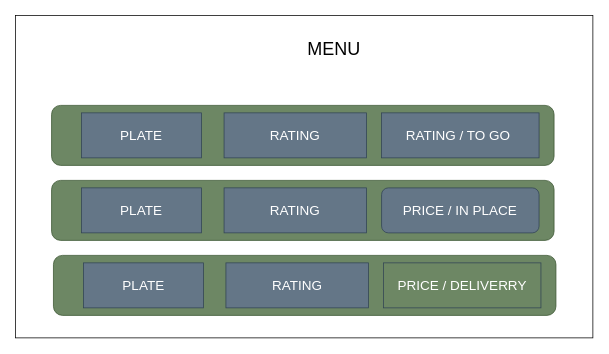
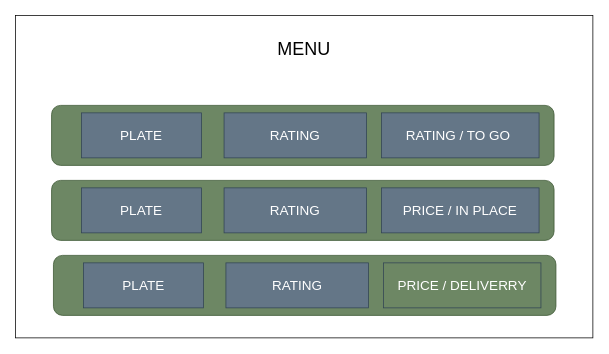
(334, 49) -> (304, 49)
(460, 210) -> (460, 210)
